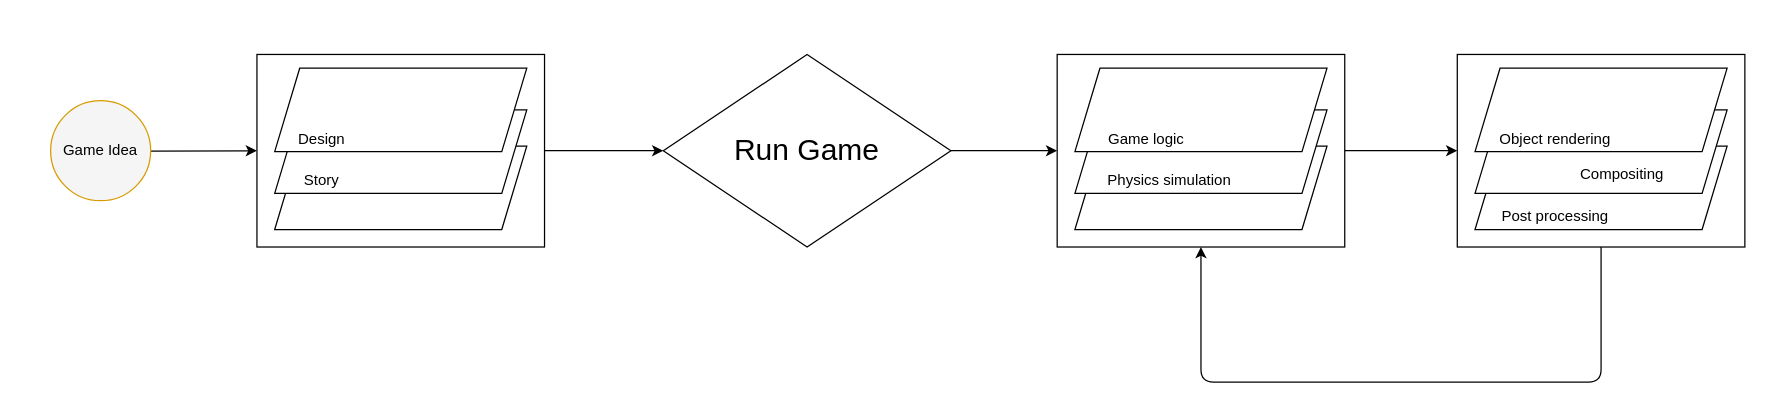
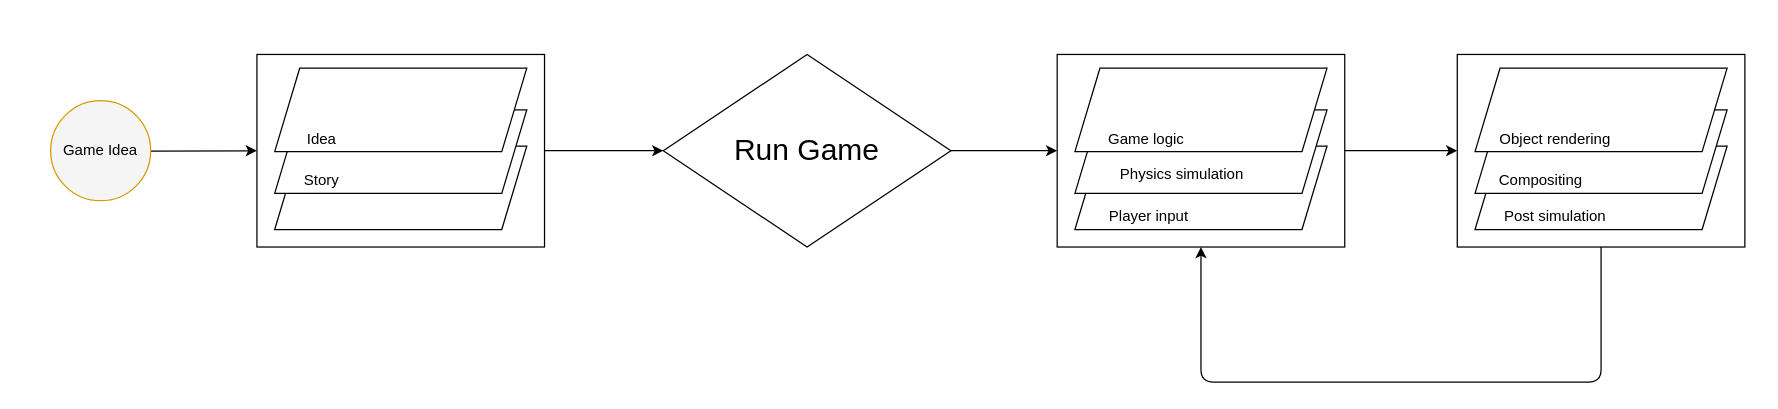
(322, 139) -> (322, 139)
(1622, 174) -> (1541, 181)
(1170, 181) -> (1182, 174)
none -> (1149, 217)
(1555, 217) -> (1555, 217)
